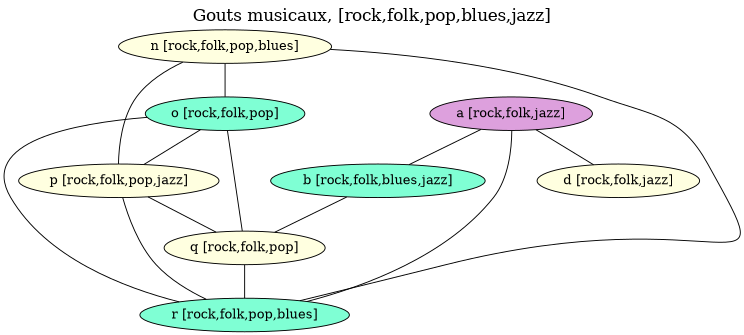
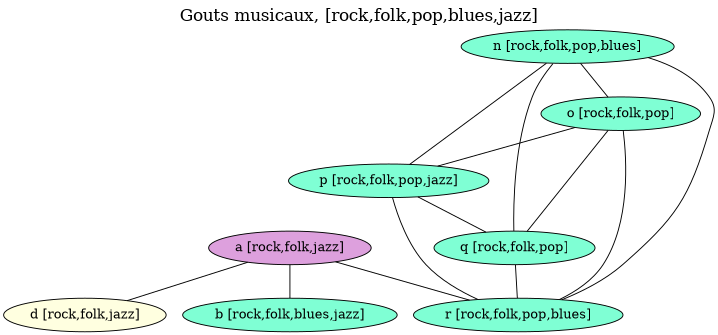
(225, 47) -> (568, 47)
(119, 181) -> (389, 181)
(311, 215) -> (521, 135)
(245, 248) -> (515, 248)
